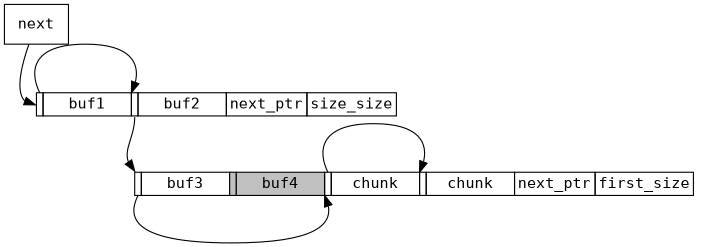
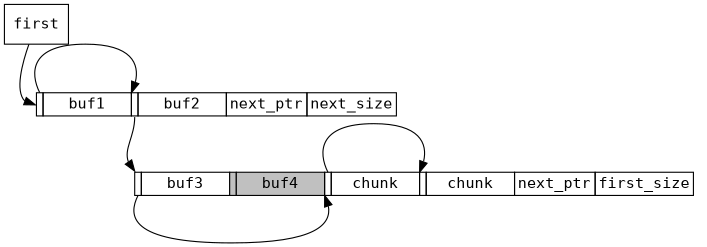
(36, 24) -> (36, 24)
(352, 104) -> (352, 104)
